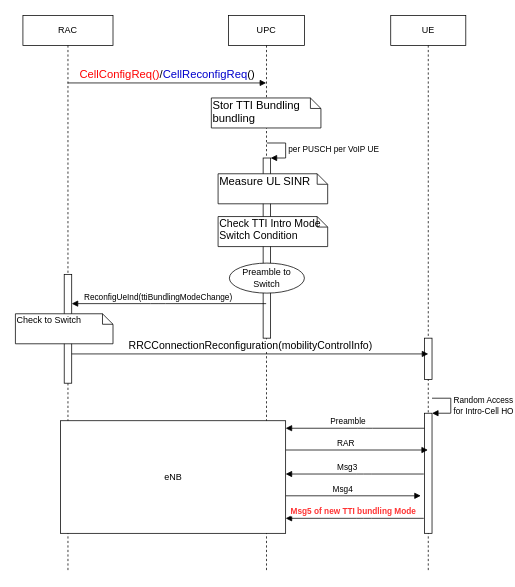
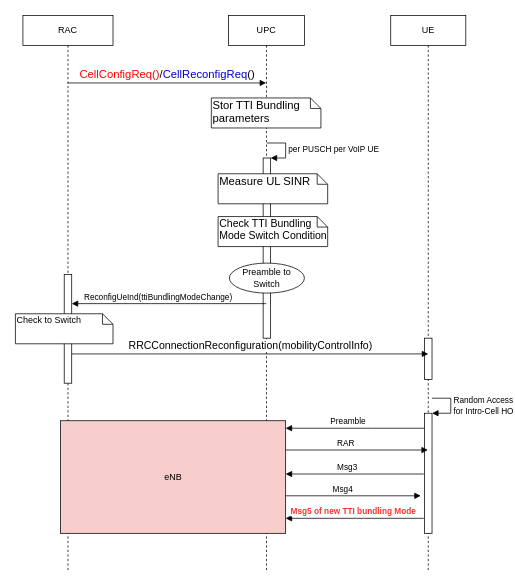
(251, 109) -> (251, 109)
(273, 228) -> (273, 228)
(173, 477) -> (173, 477)
